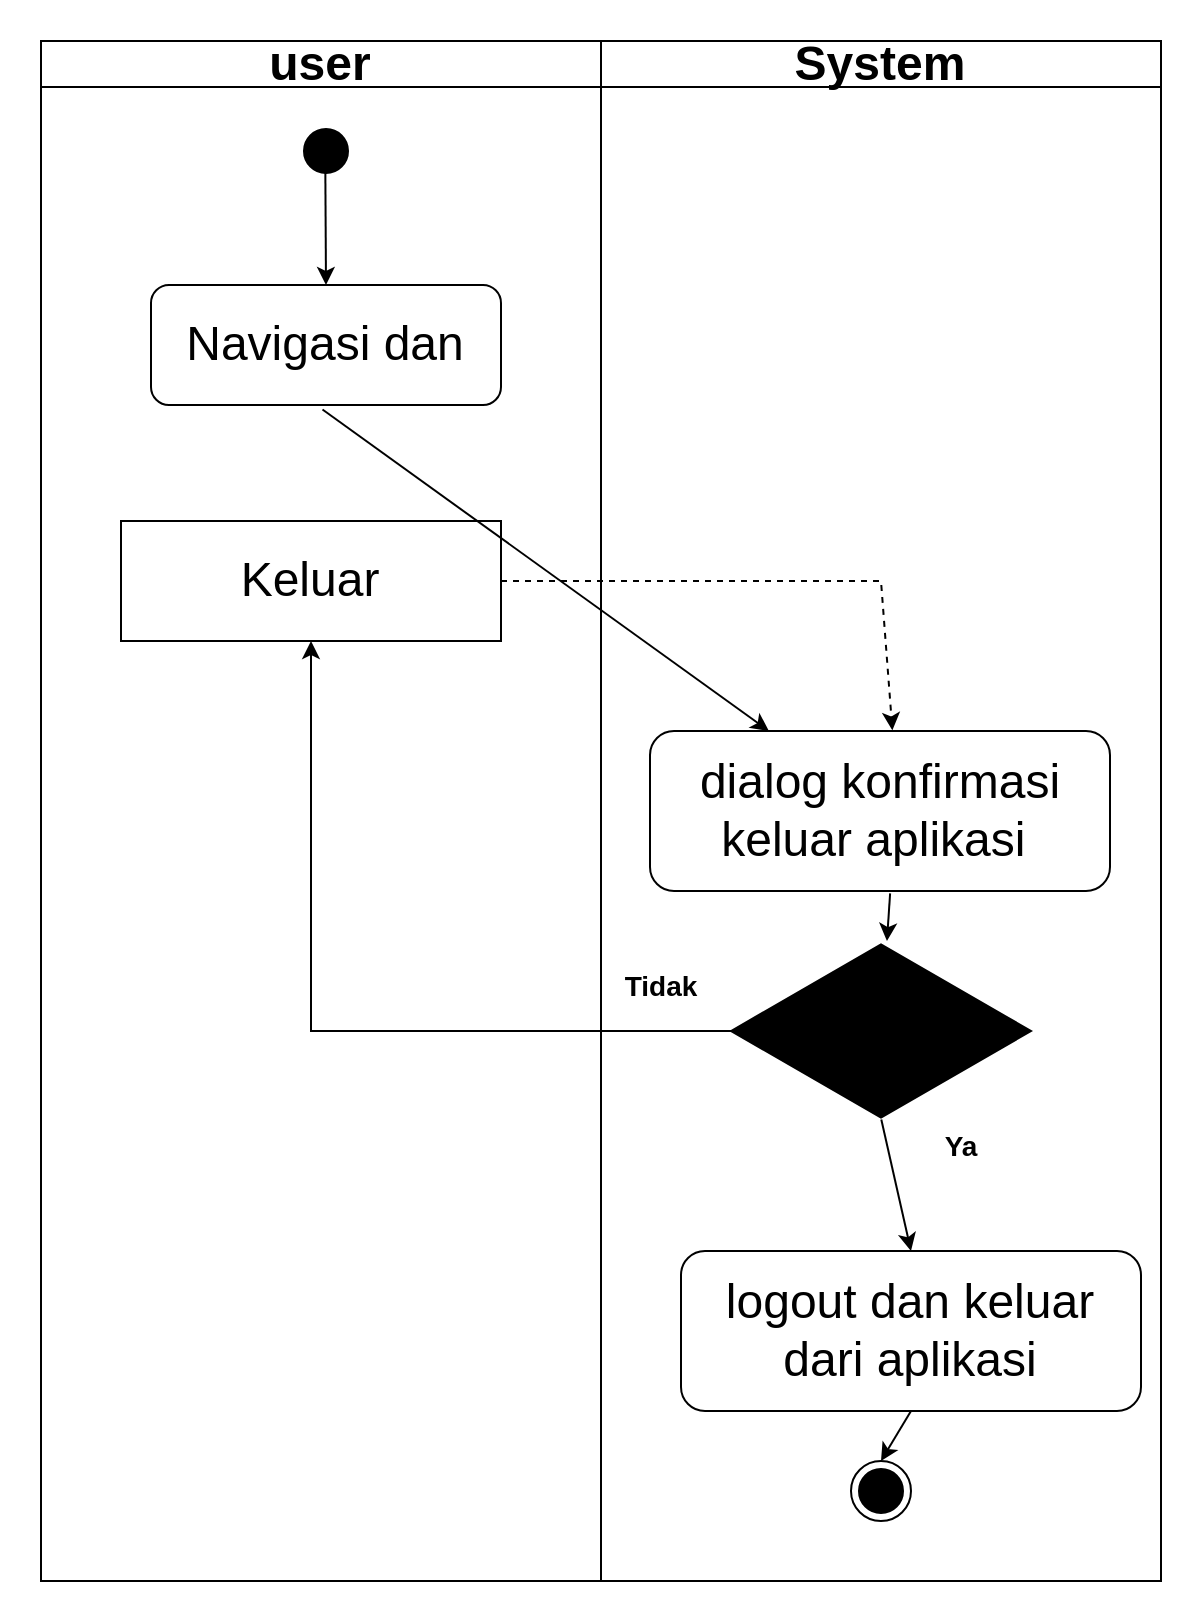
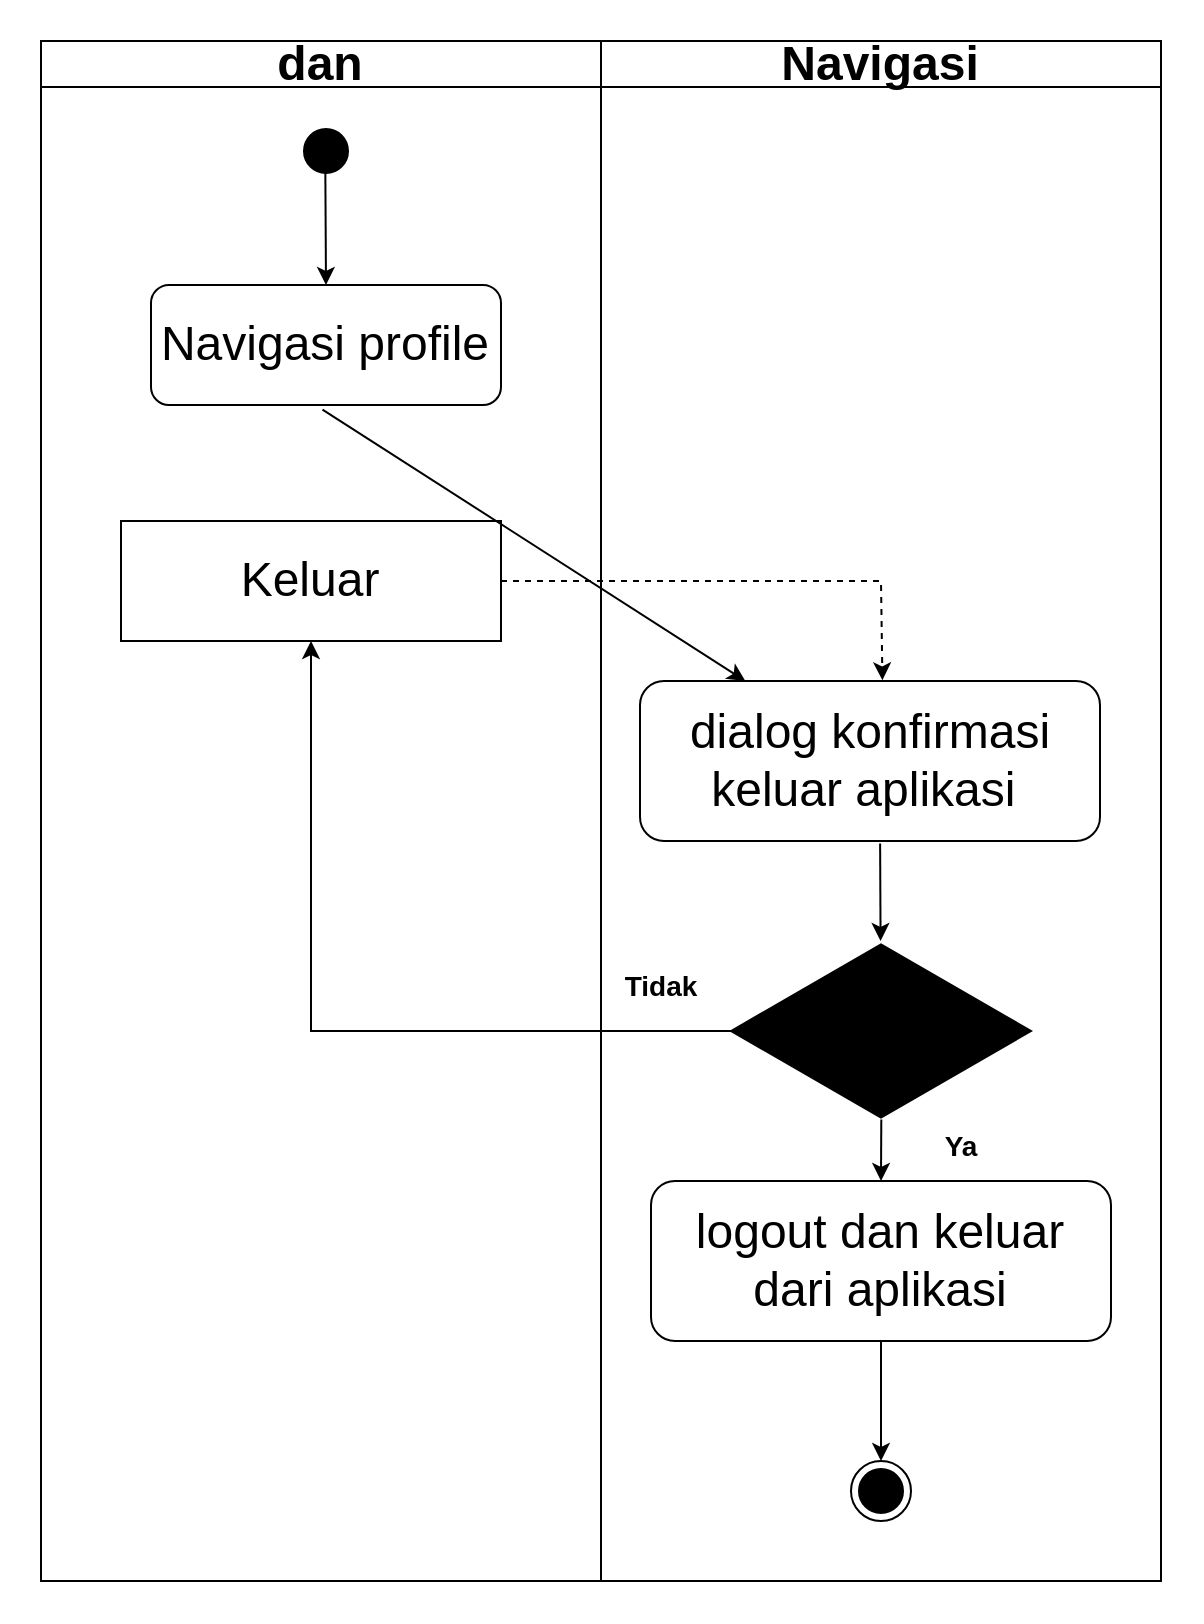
(321, 65) -> (321, 65)
(881, 65) -> (881, 65)
(326, 345) -> (326, 345)
(880, 811) -> (870, 761)
(911, 1331) -> (881, 1261)
